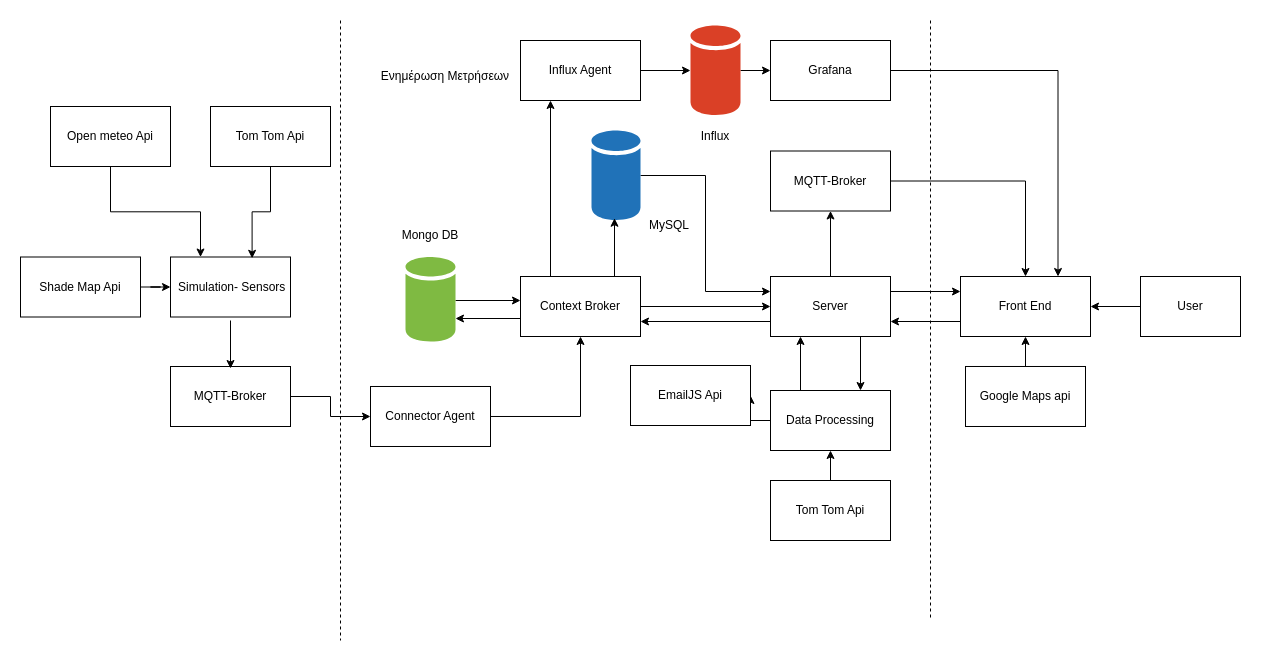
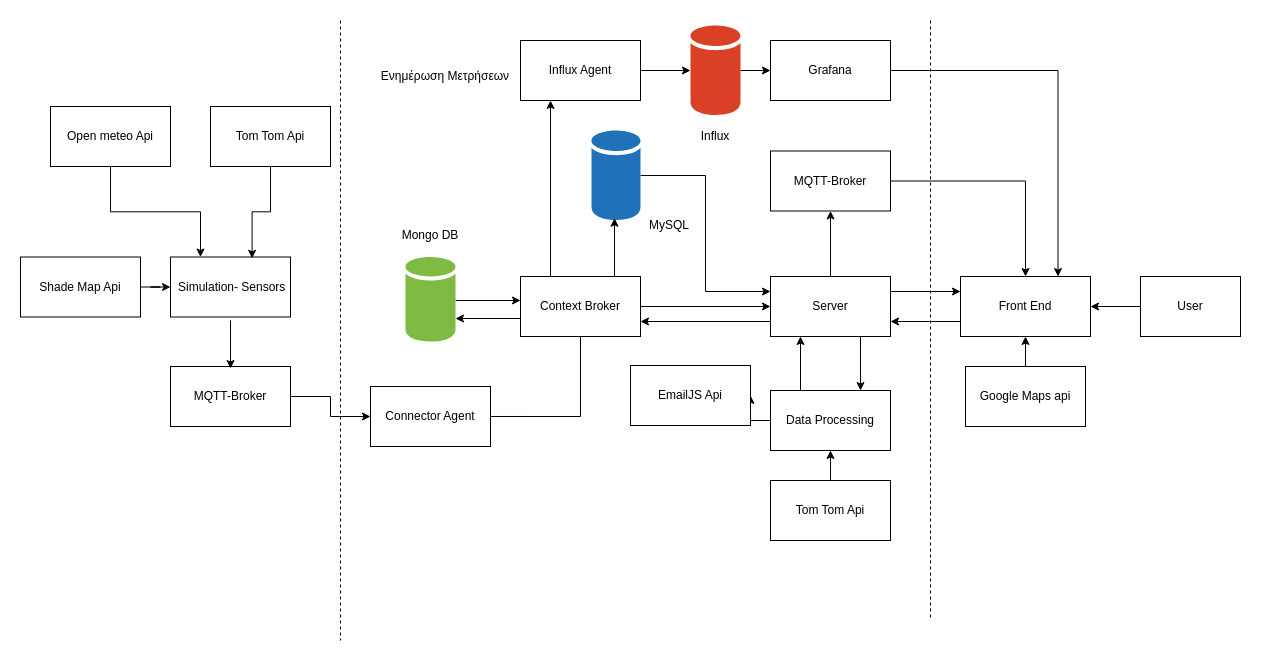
(581, 344) -> (581, 342)
